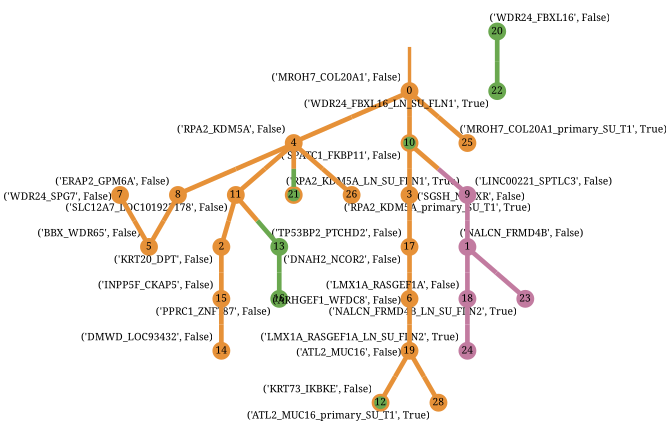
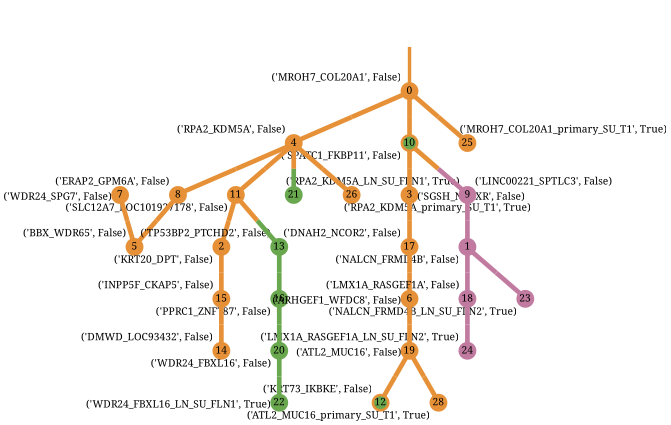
(294, 195) -> (294, 195)
none -> (279, 325)
